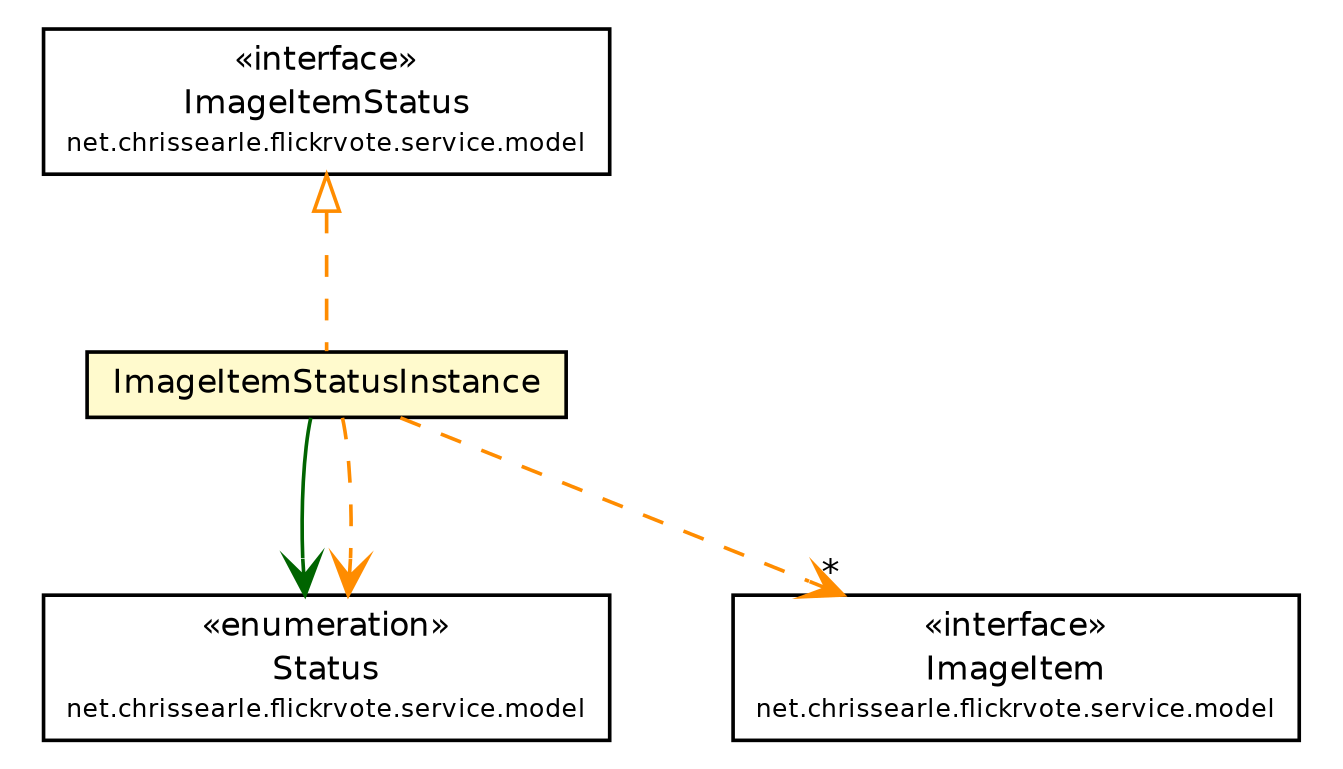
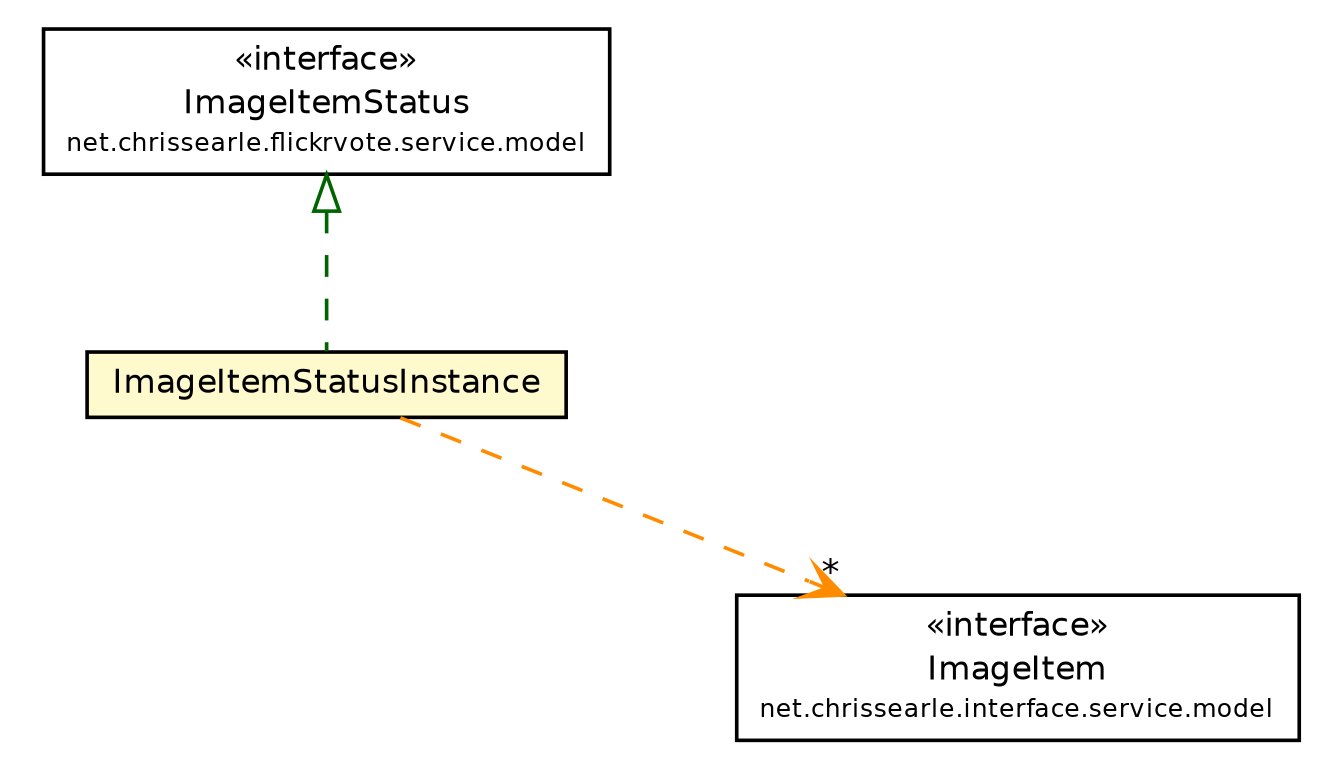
(327, 281) -> (327, 281)
(327, 668) -> none
(1016, 710) -> (1018, 710)
